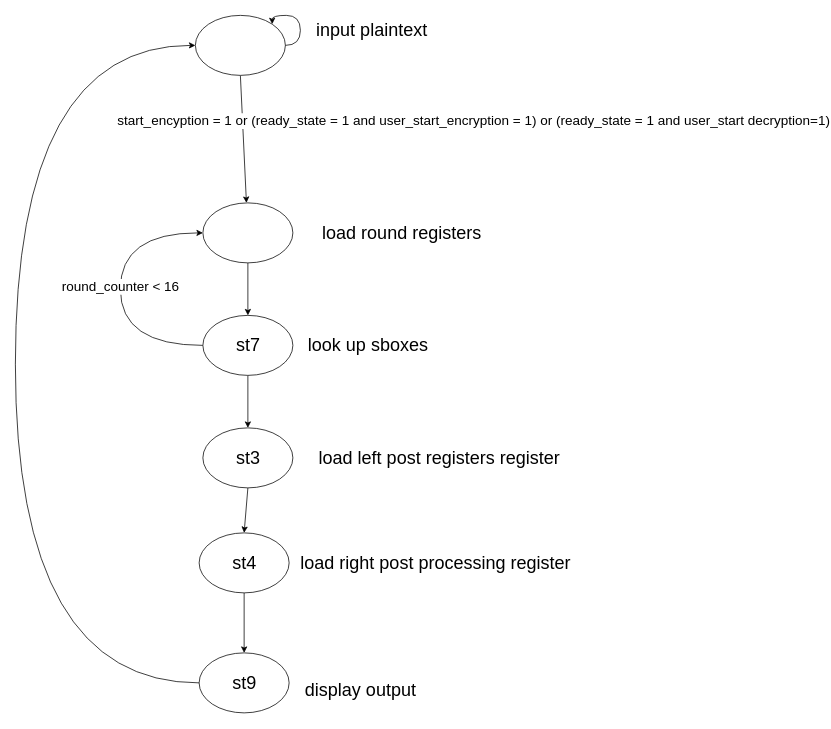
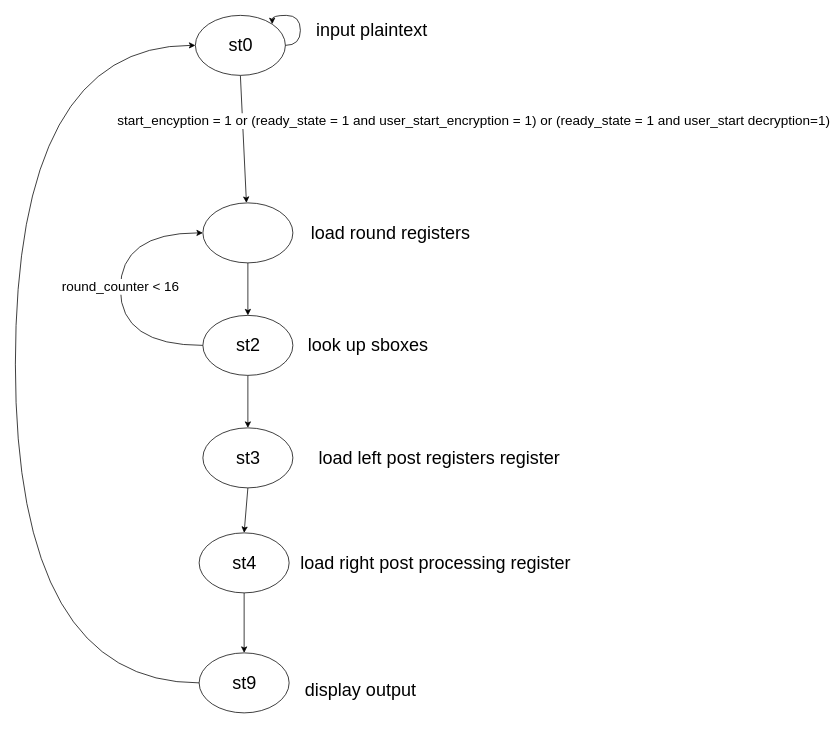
none -> (240, 45)
(402, 233) -> (390, 233)
(248, 345) -> (248, 345)
